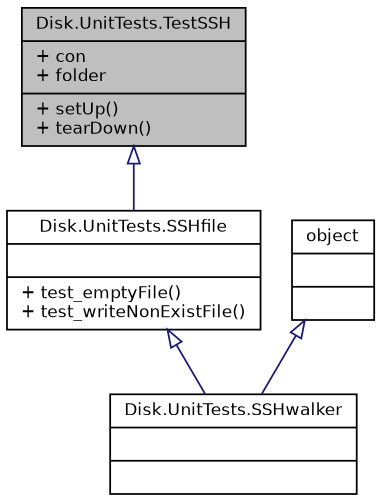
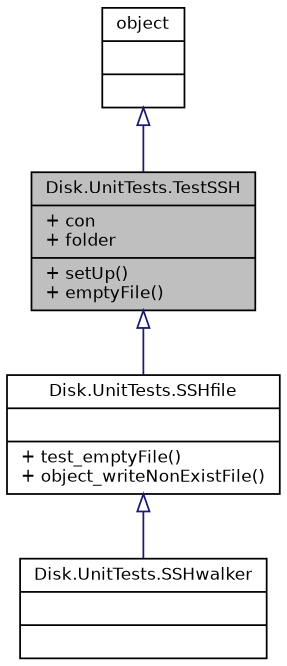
(94, 129) -> (105, 293)
(134, 312) -> (143, 476)
(279, 365) -> (143, 149)
